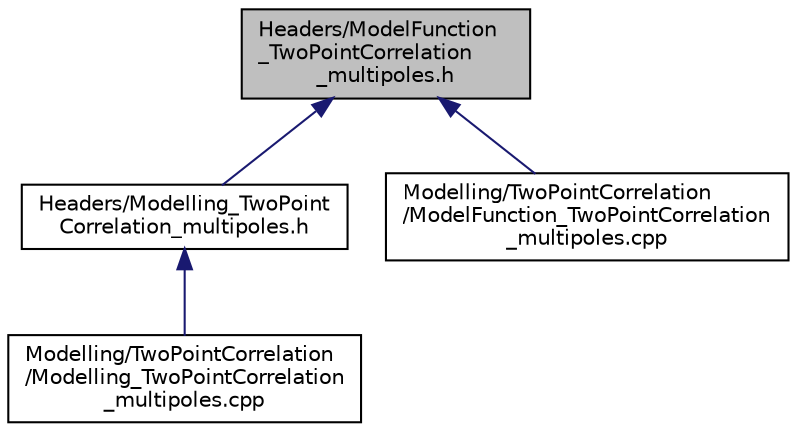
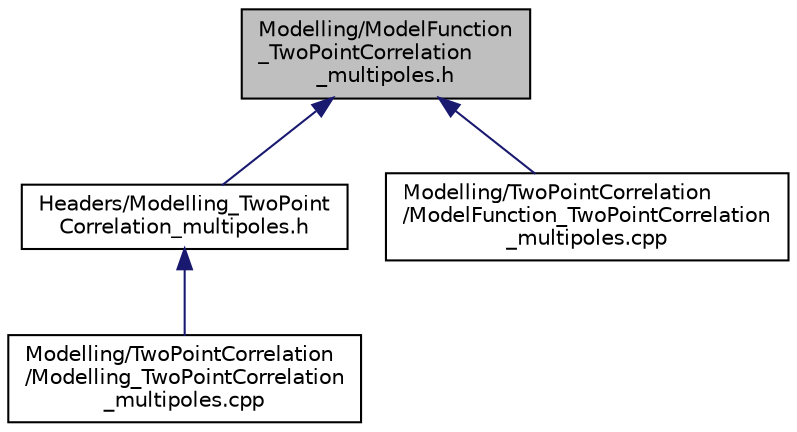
(386, 54) -> (386, 54)
